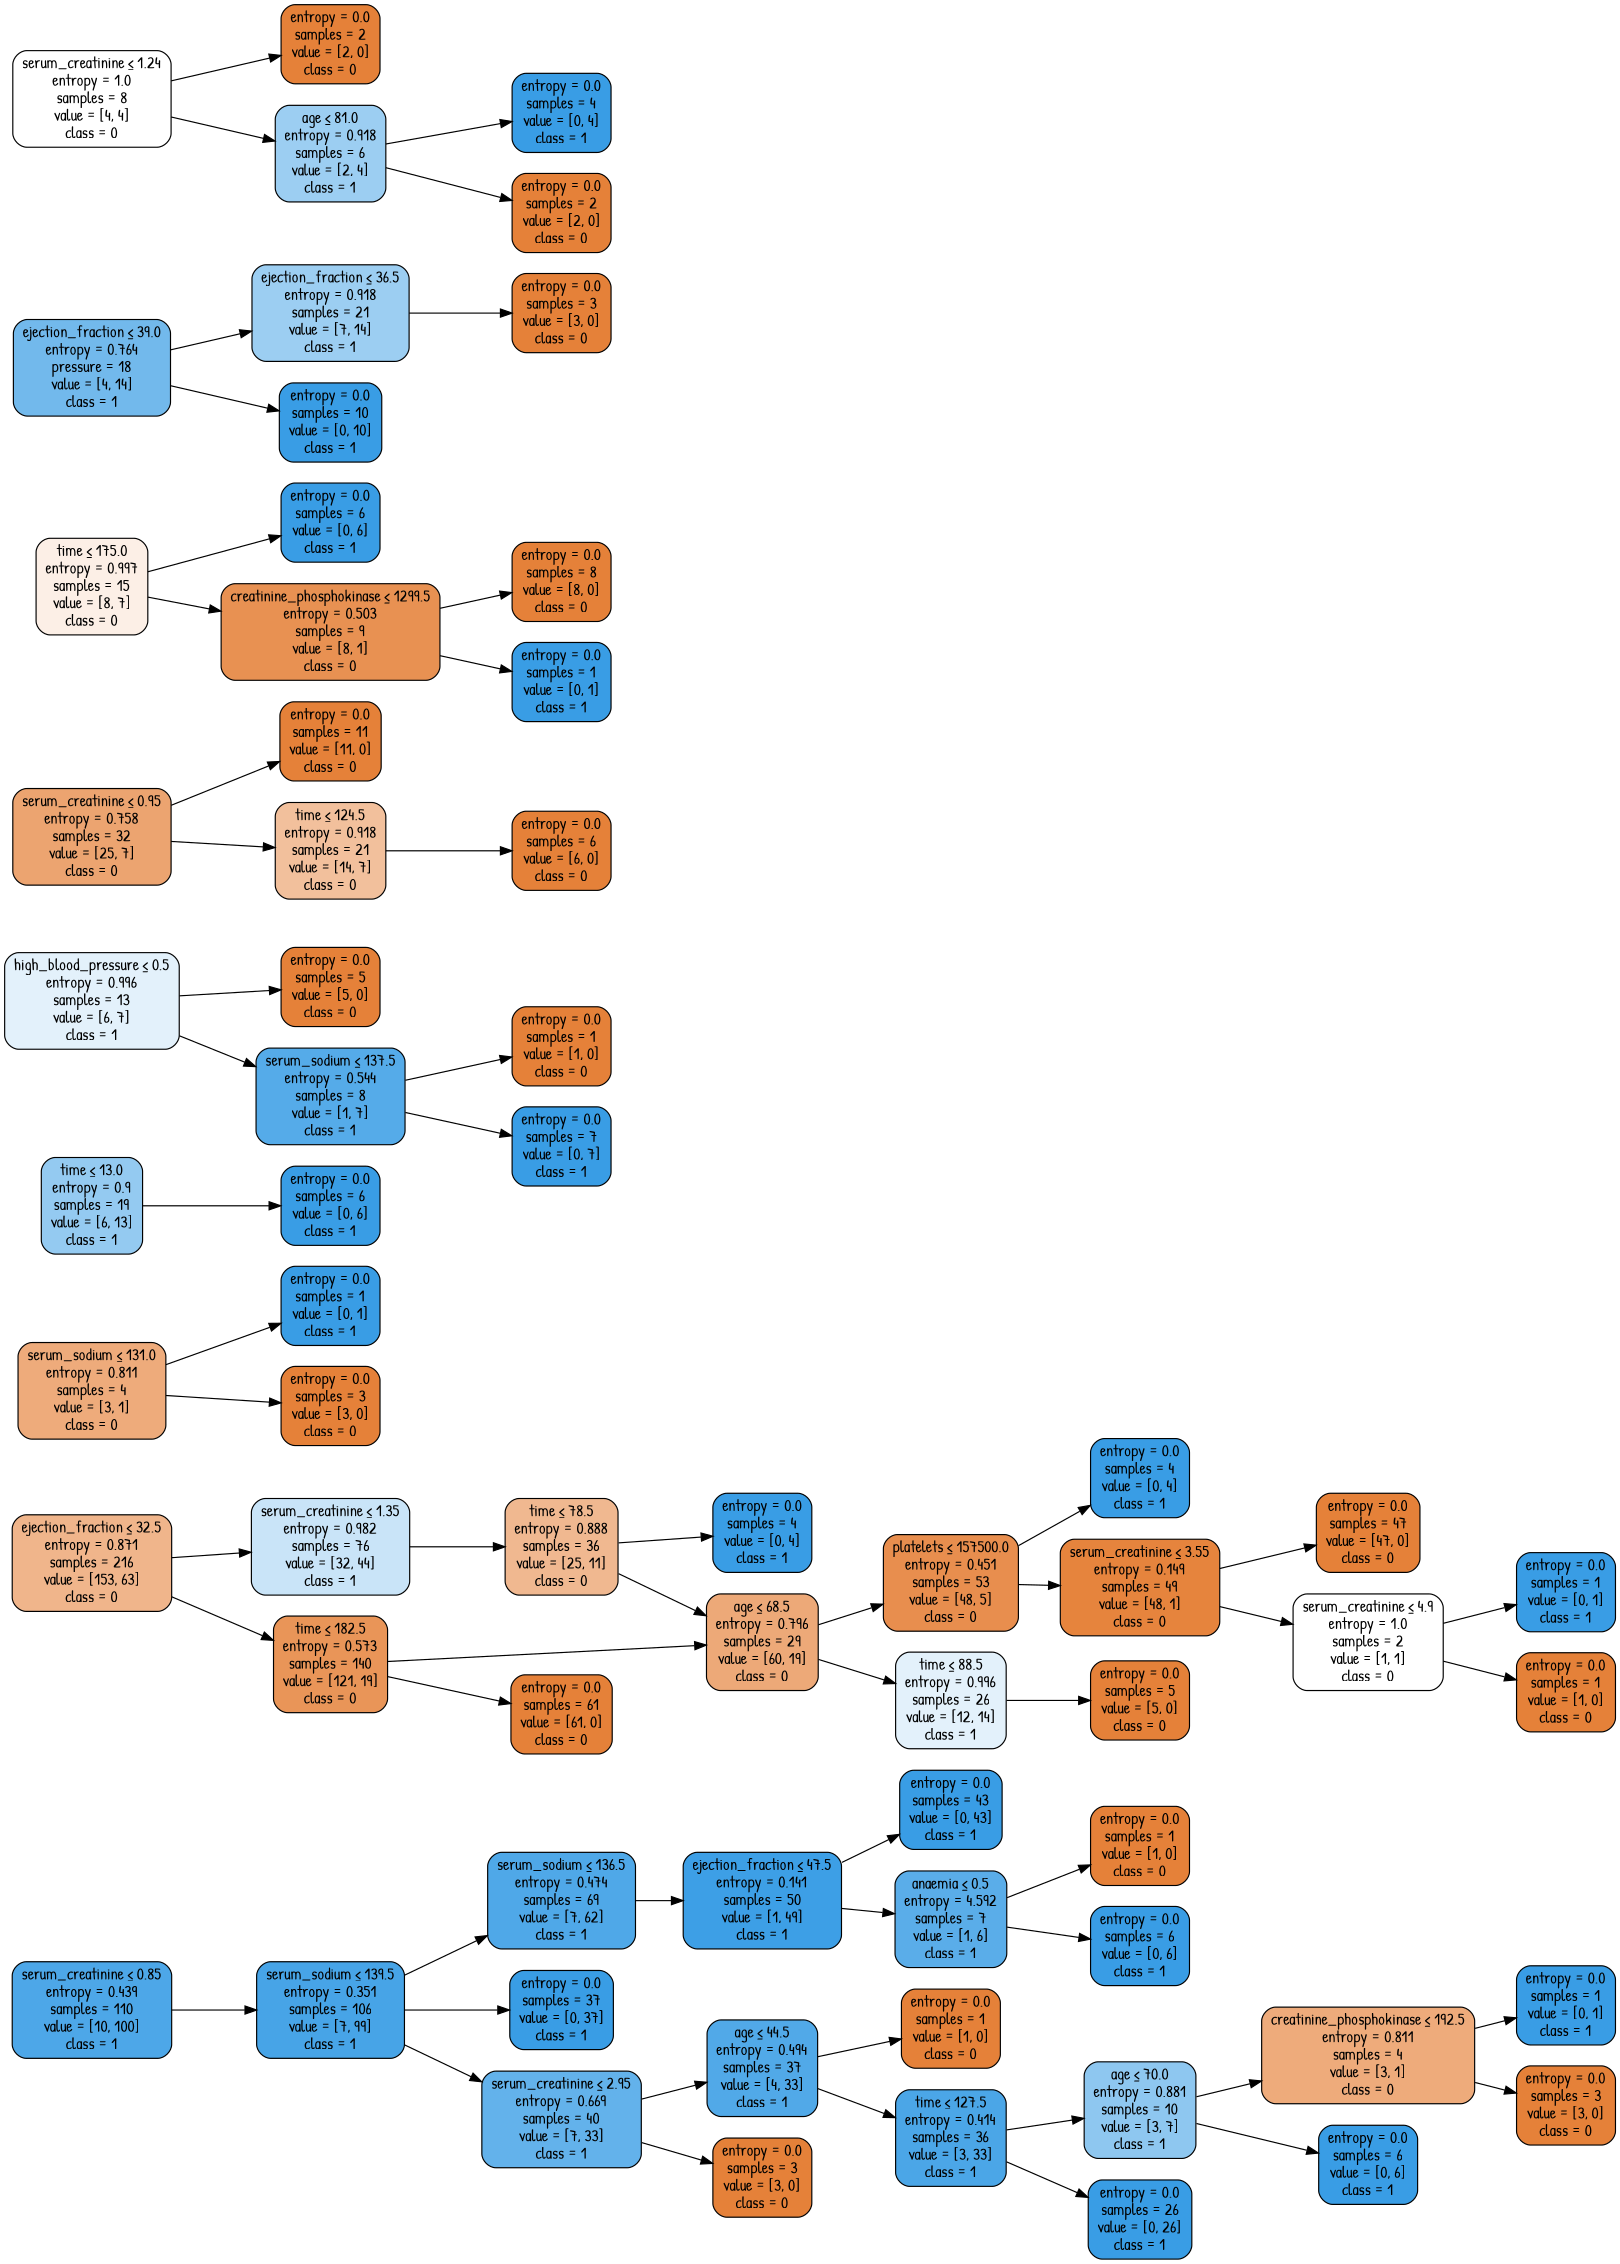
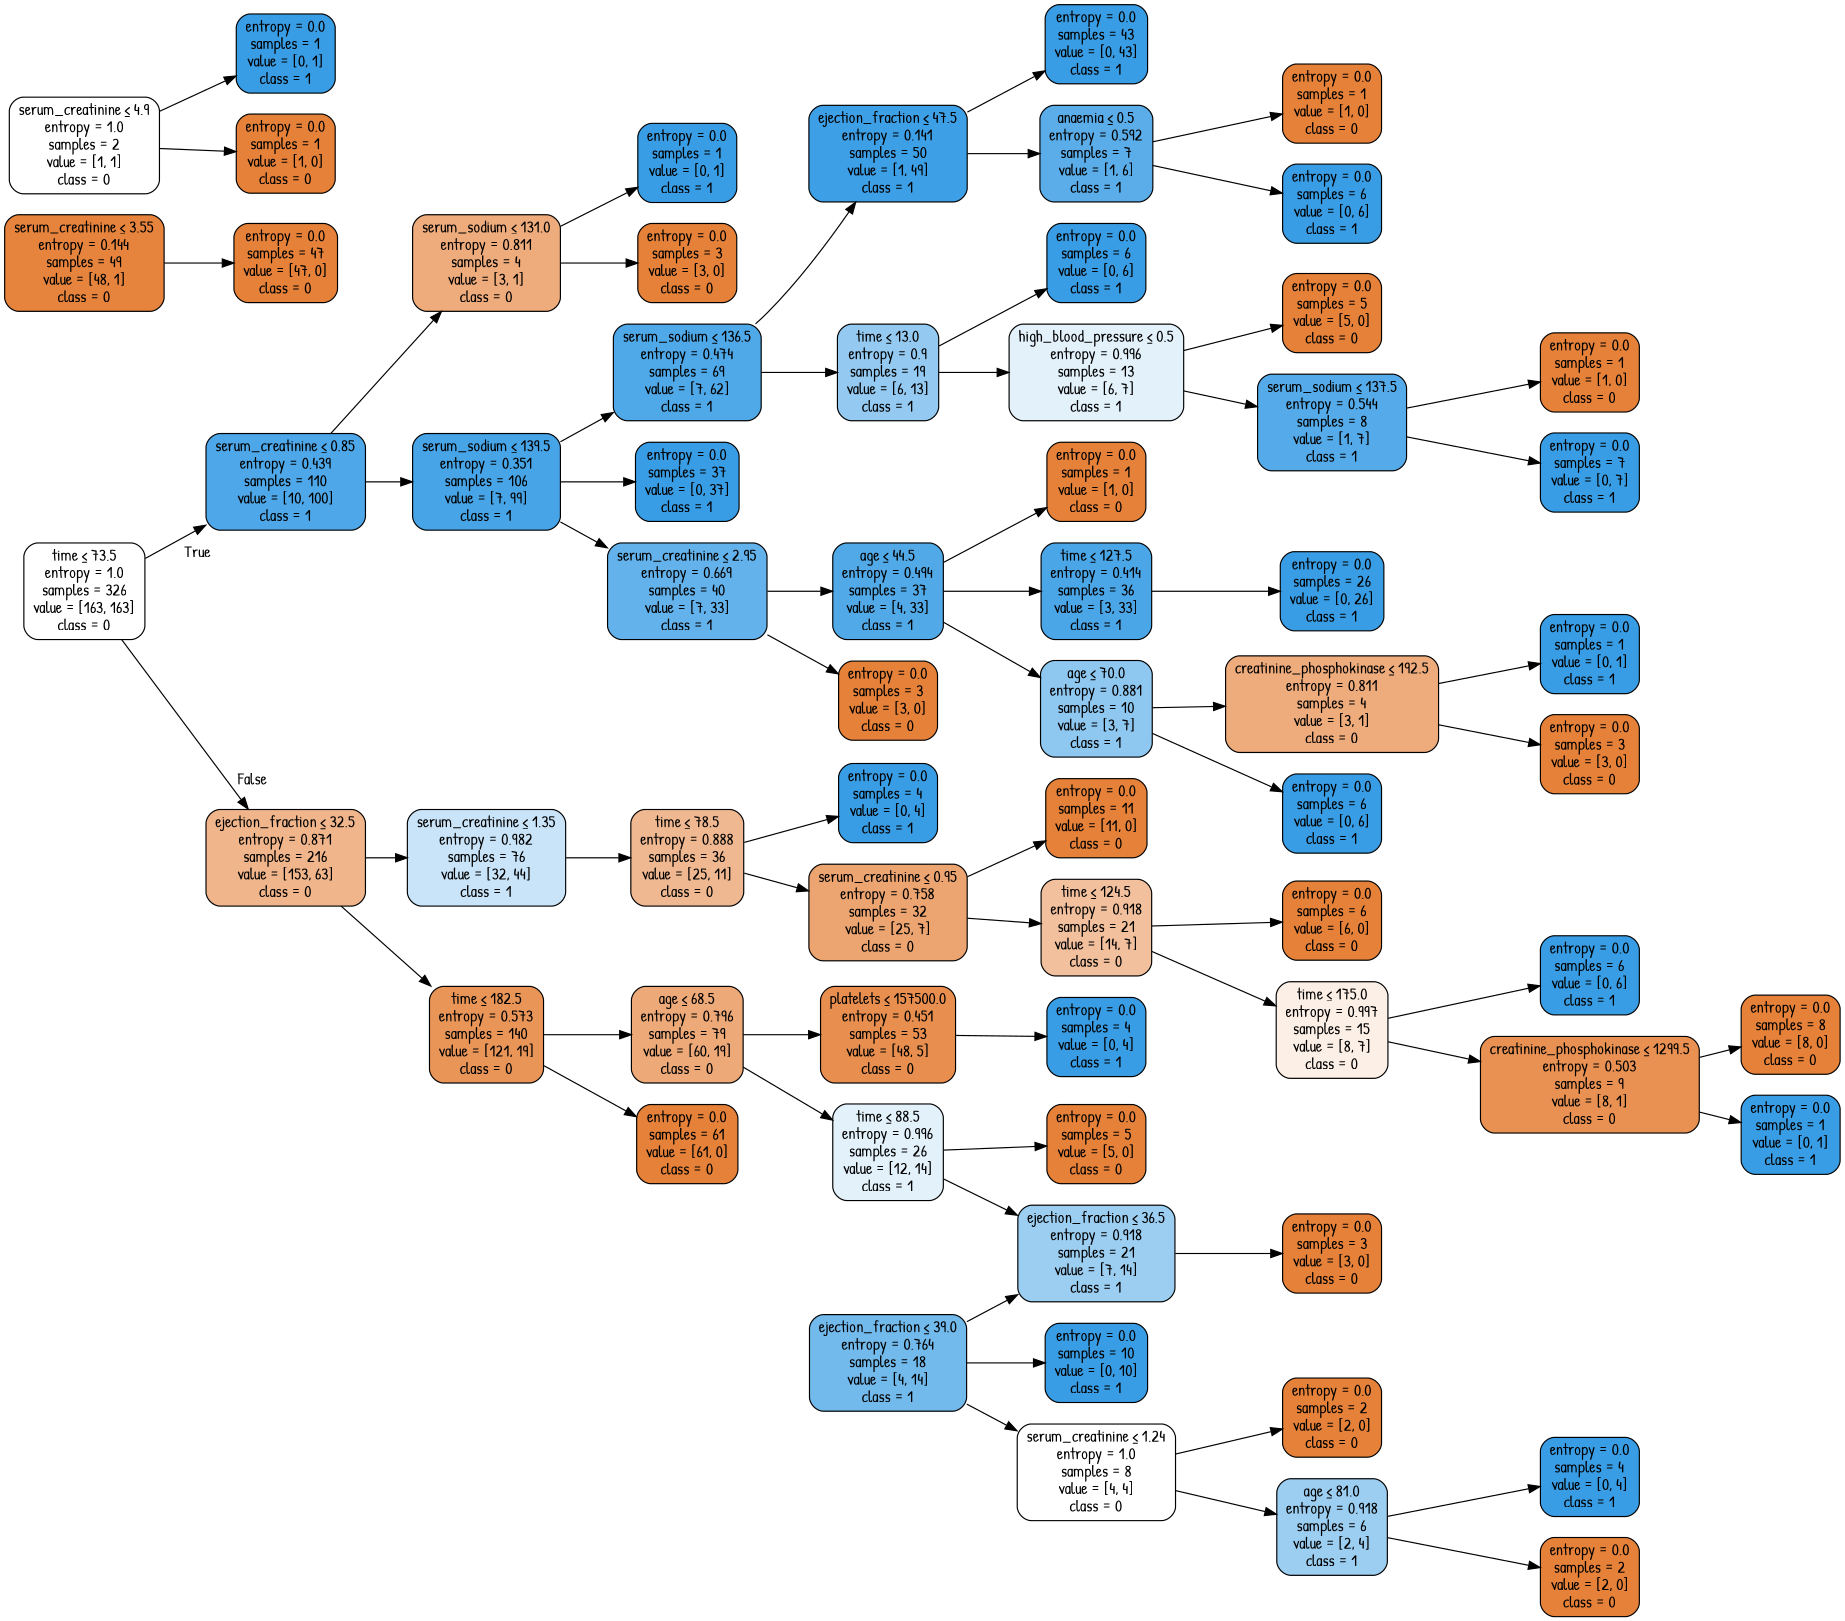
(92, 367) -> (888, 1362)
none -> (793, 372)
none -> (968, 372)
none -> (382, 377)
none -> (84, 591)
none -> (1208, 976)
none -> (975, 1194)
none -> (987, 1415)
(1140, 1570) -> (84, 245)
(1033, 1585) -> none
(657, 1592) -> (771, 880)
(1250, 1614) -> none
(762, 1642) -> (687, 1034)
(951, 1901) -> (1096, 136)
(1039, 2125) -> (987, 647)
